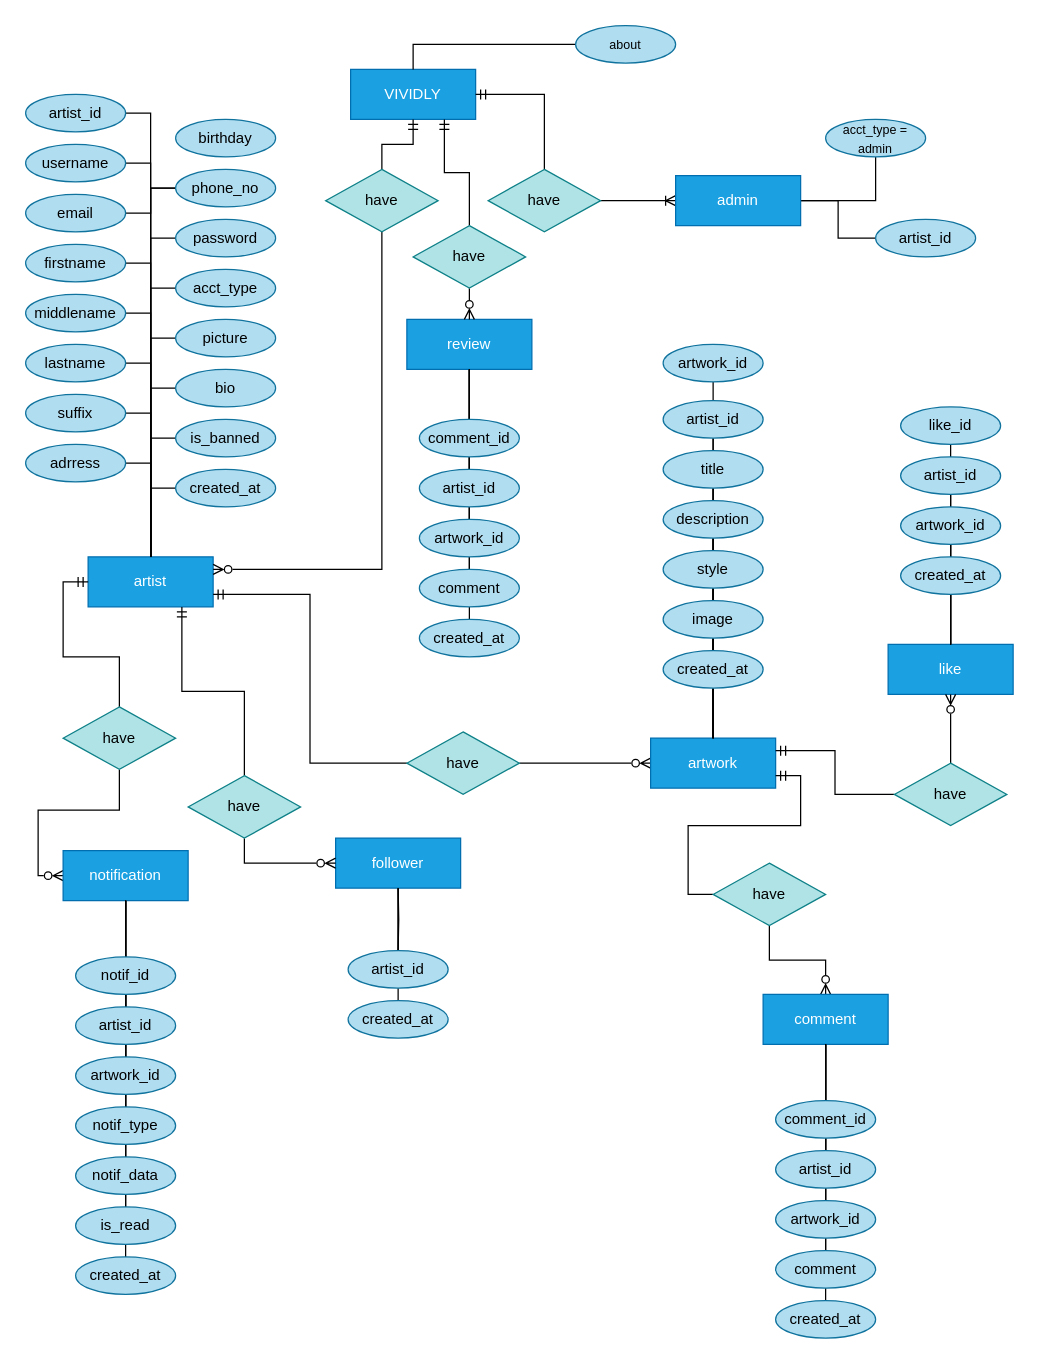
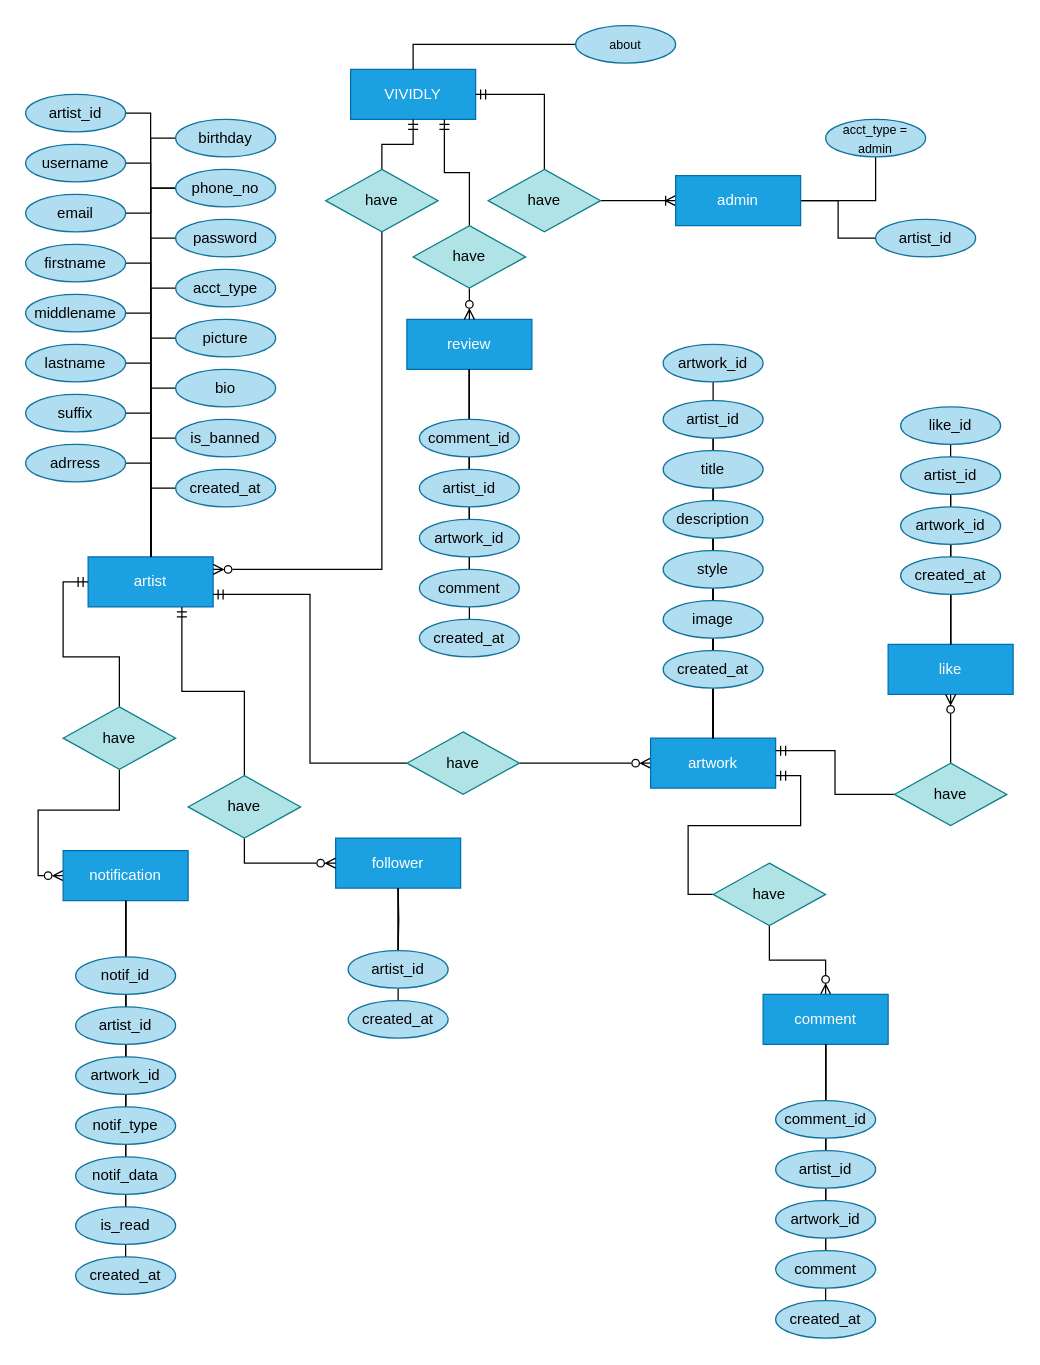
none -> (165, 138)
